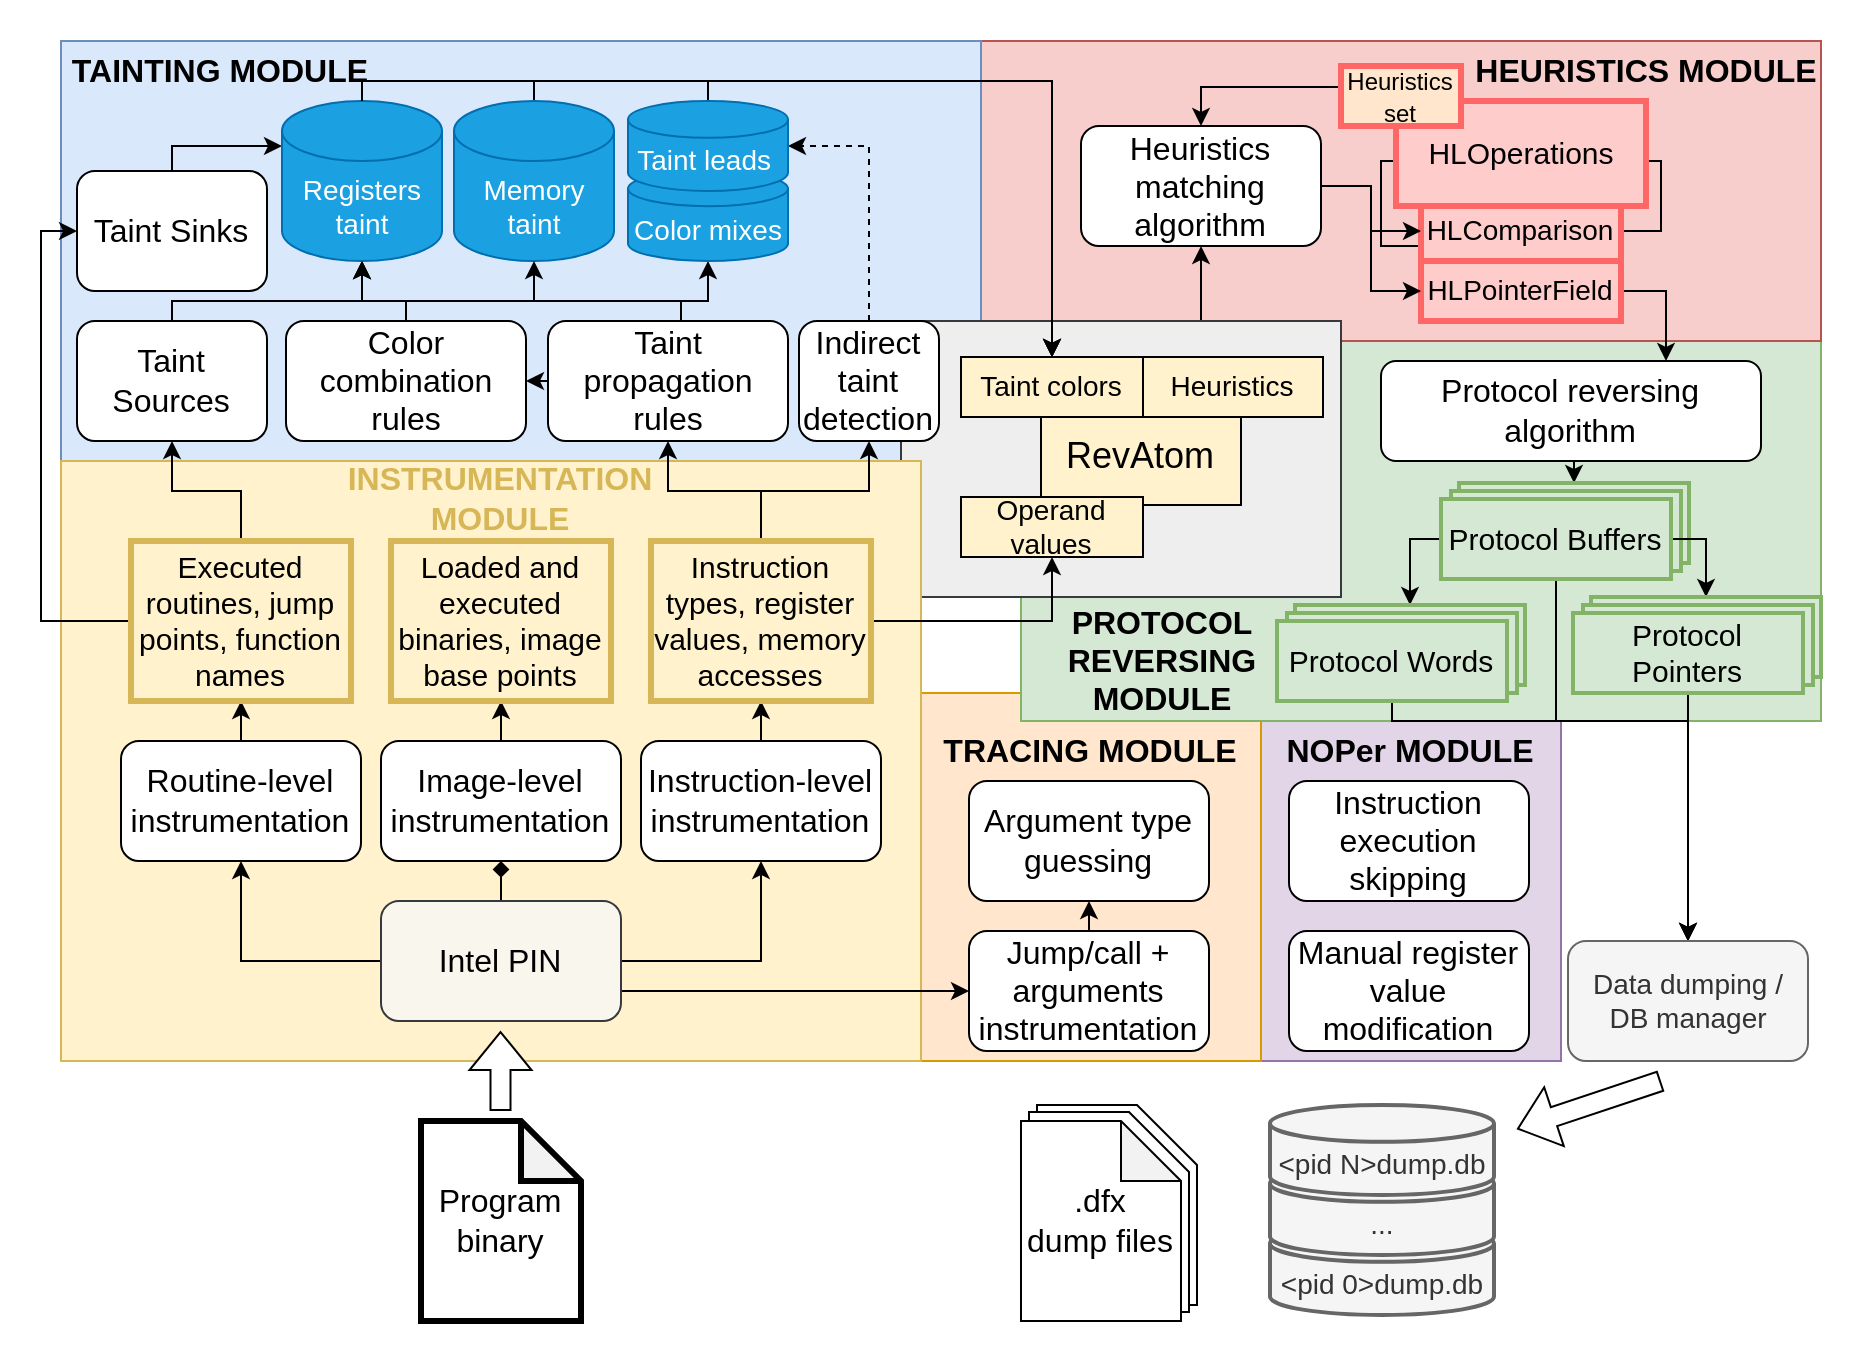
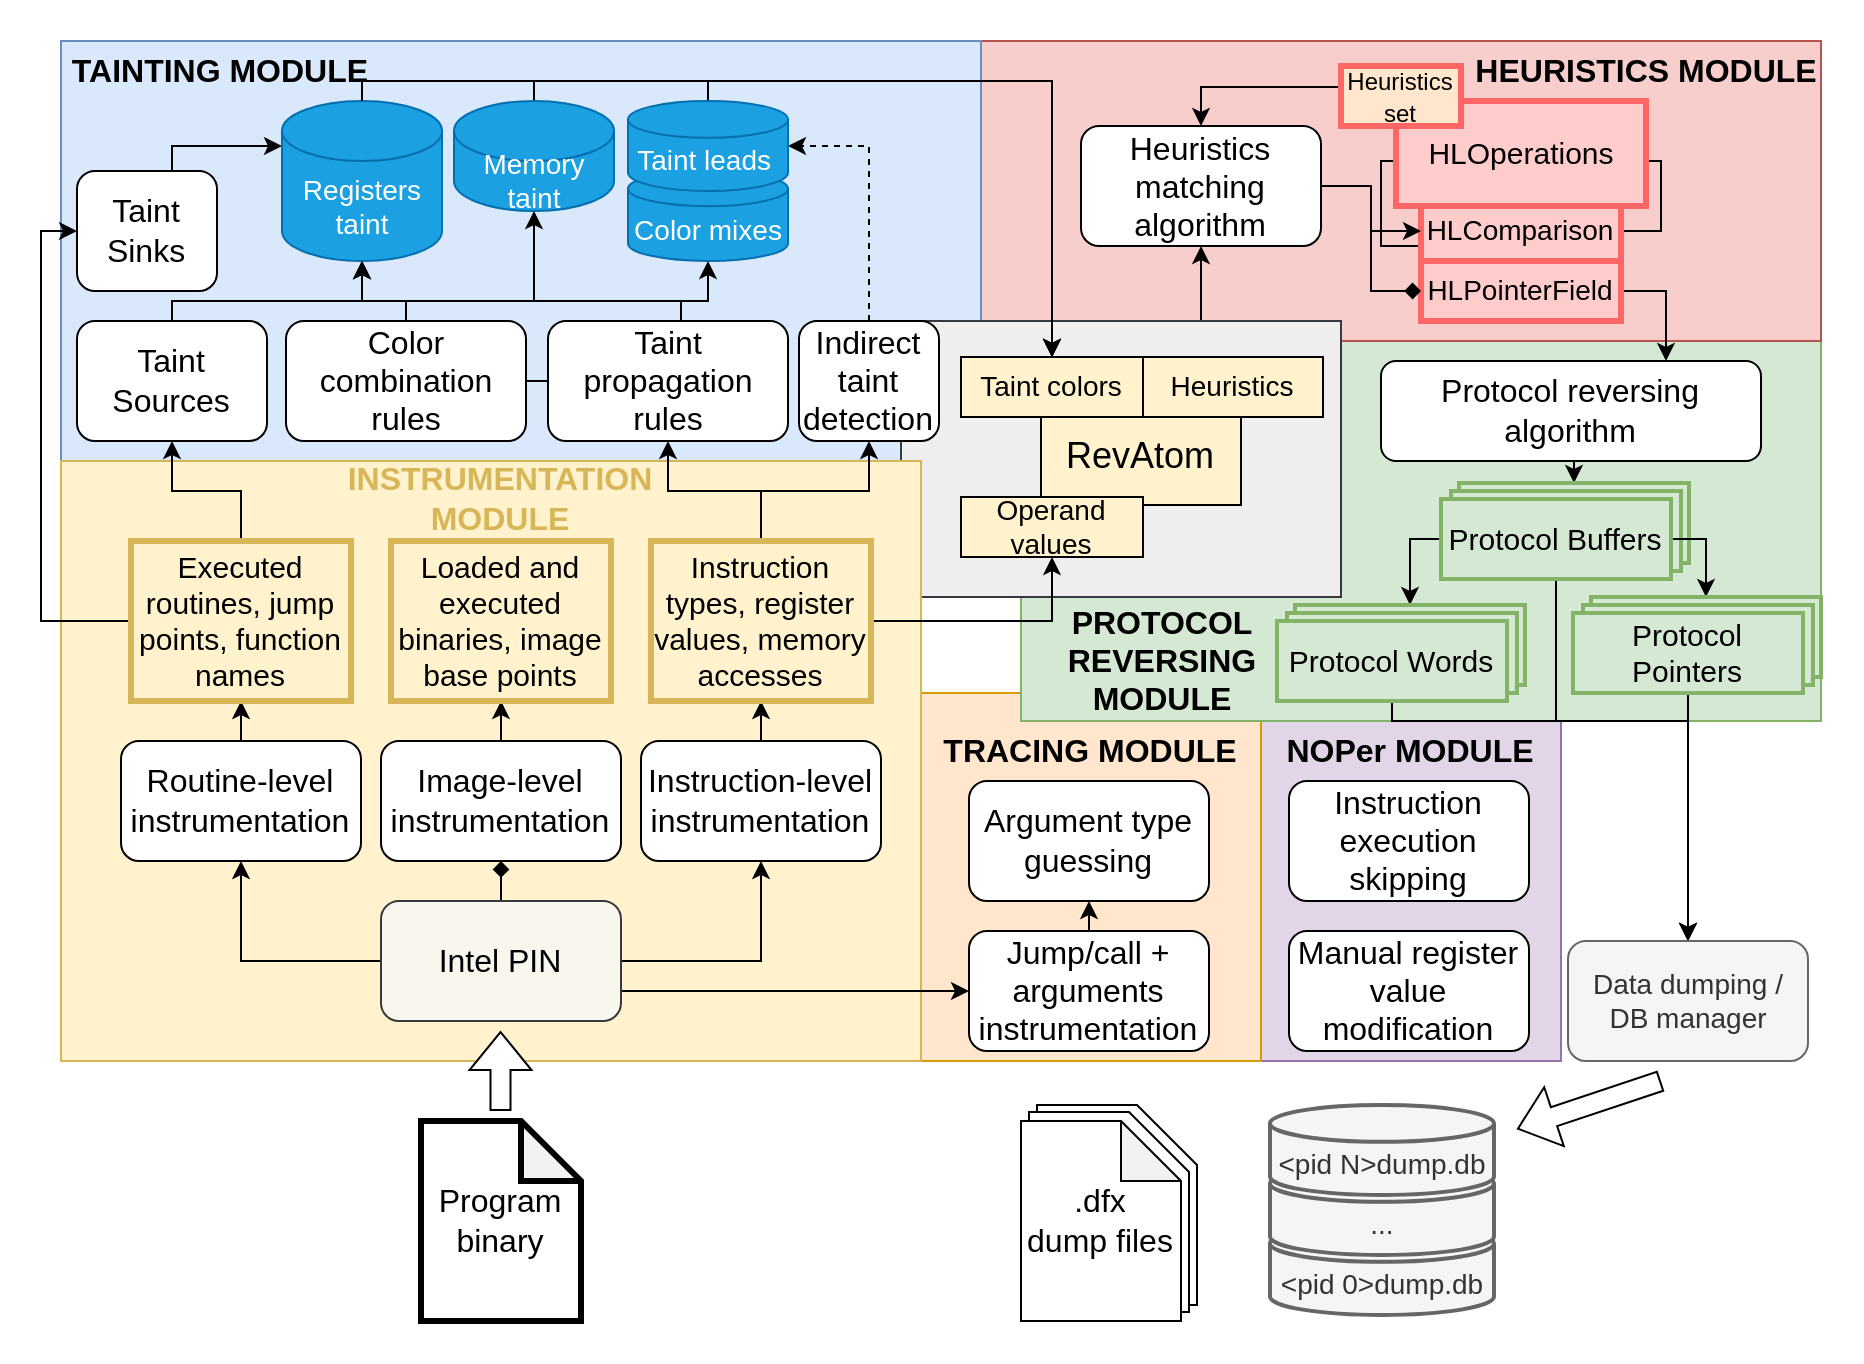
(534, 181) -> (534, 156)
(172, 231) -> (147, 231)
(1405, 291) -> (1404, 291)
(541, 381) -> (535, 381)
